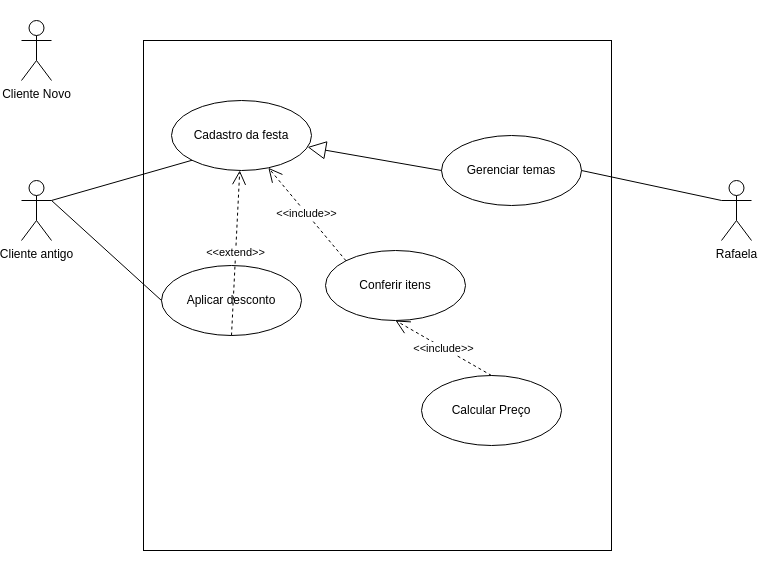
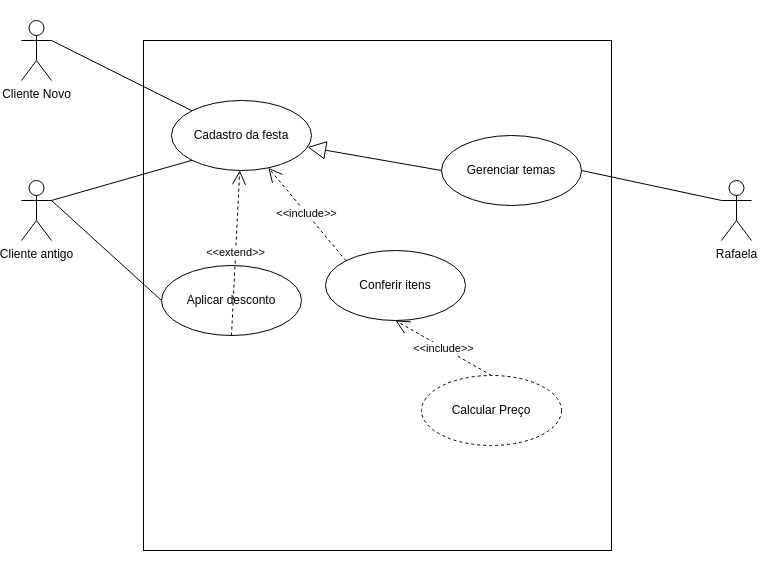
none -> (121, 75)
(492, 411) -> (492, 411)
